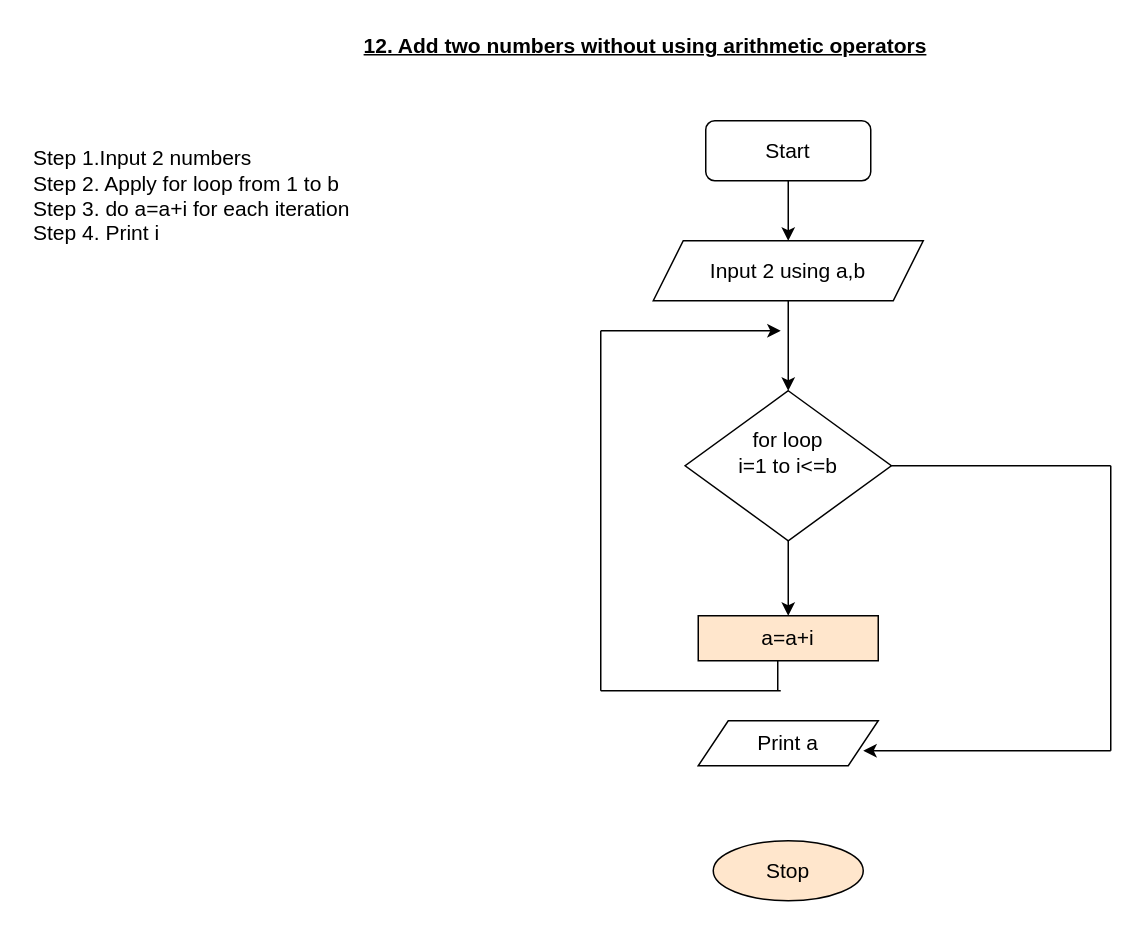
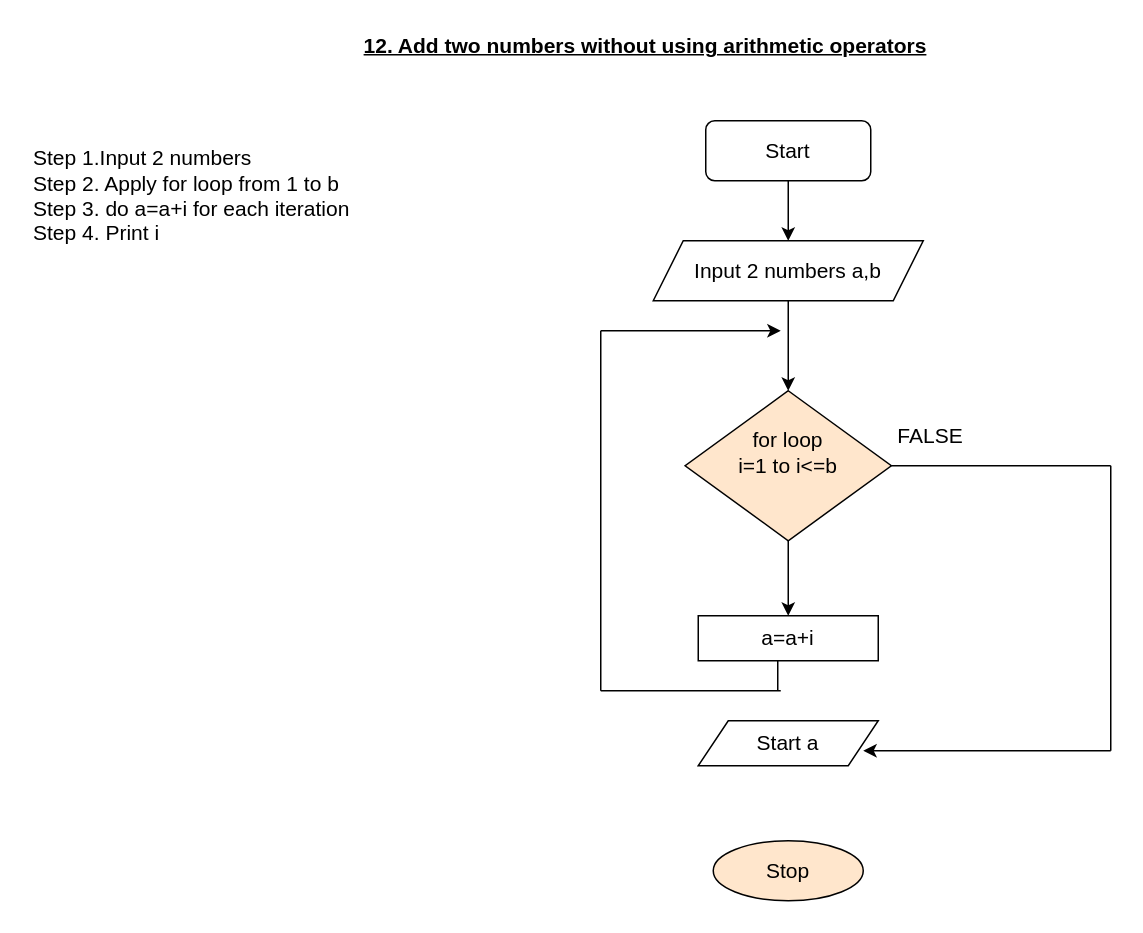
(788, 271) -> (788, 271)
none -> (931, 436)
(788, 466) -> (788, 466)
(788, 638) -> (788, 638)
(788, 743) -> (788, 743)
